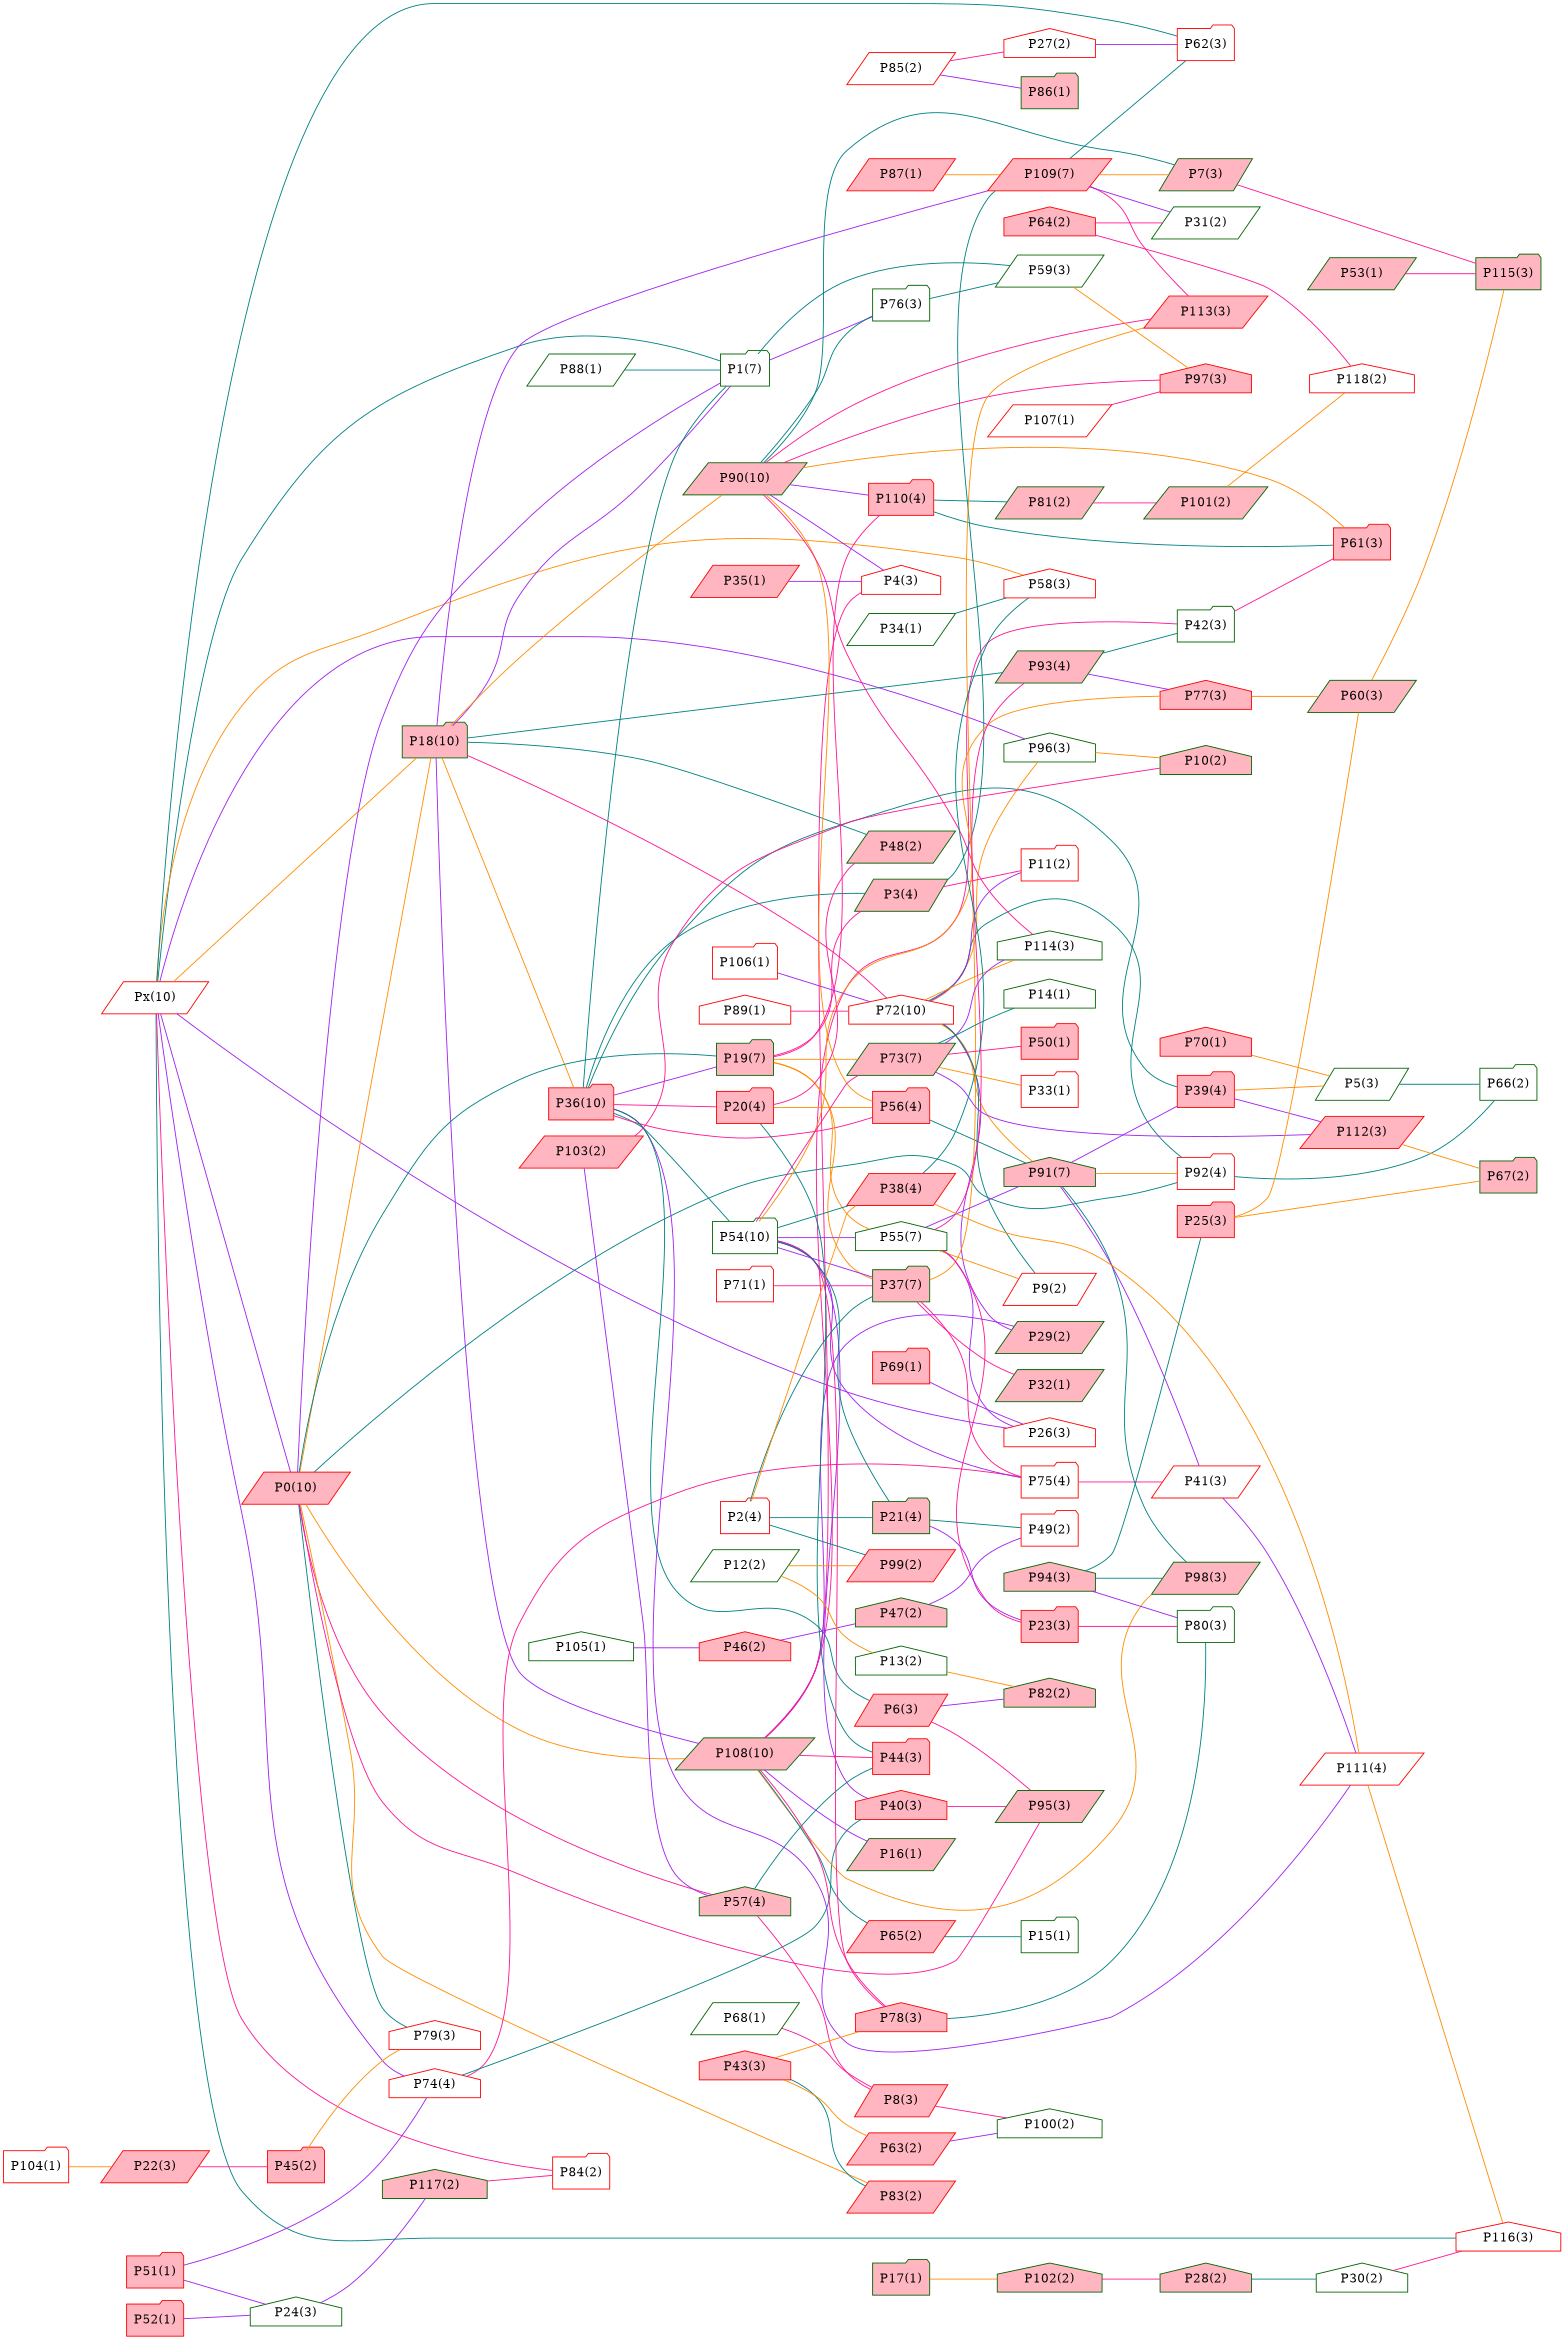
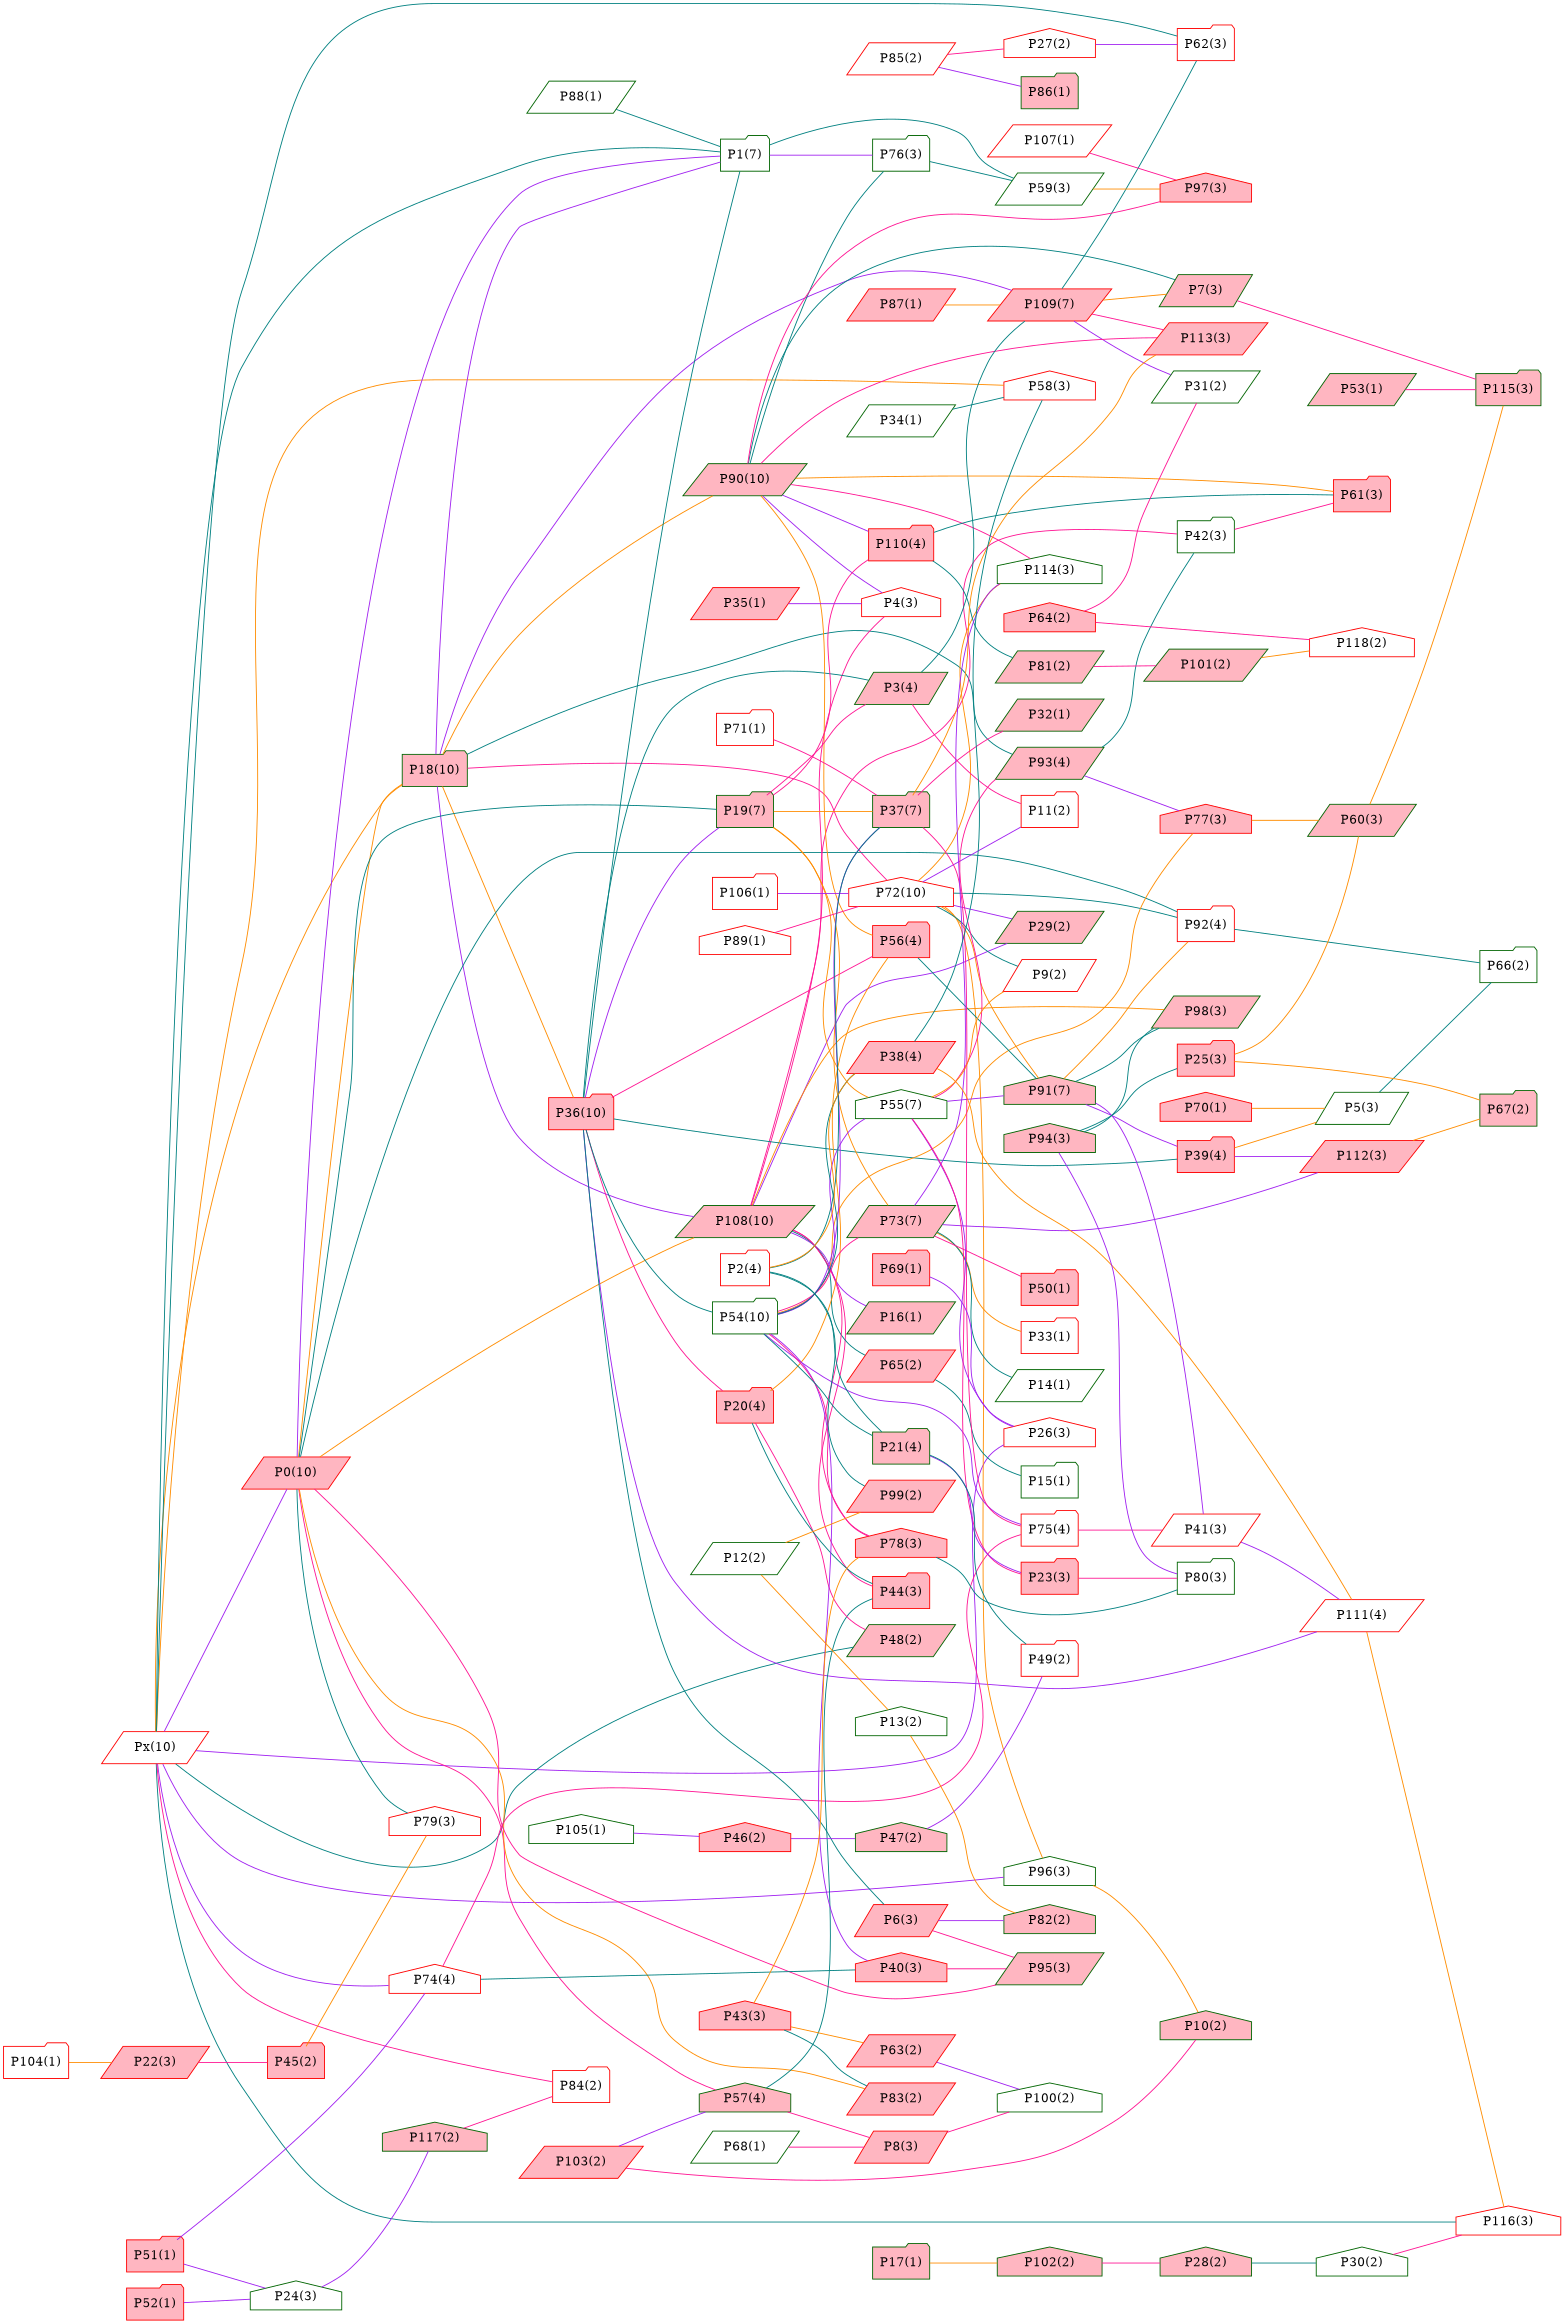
(672, 767) -> (516, 1787)
(1050, 995) -> (1050, 1386)
